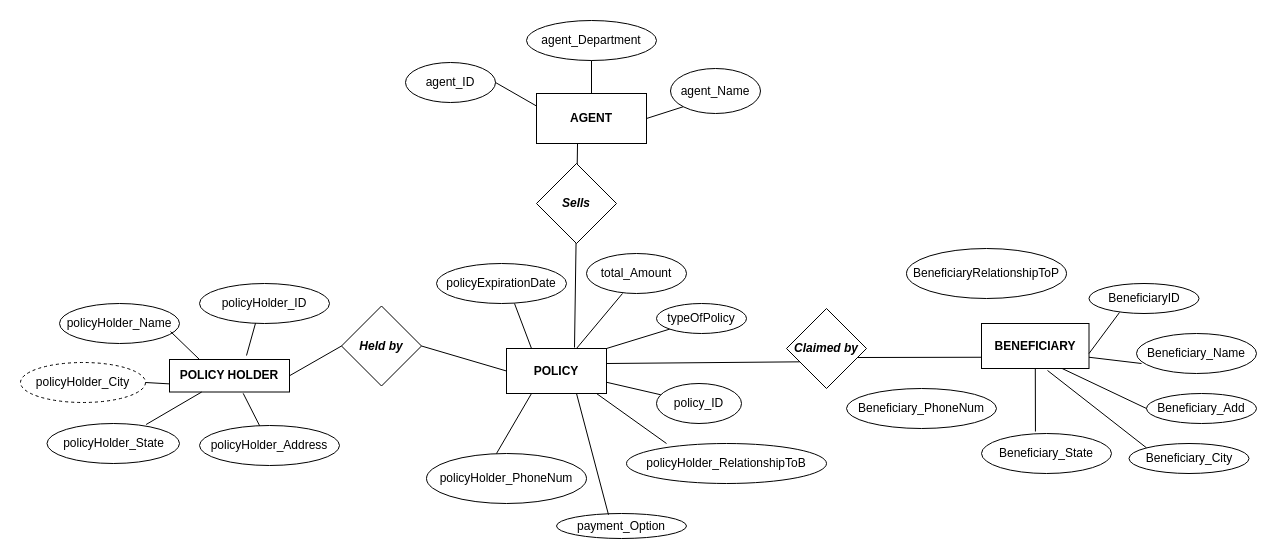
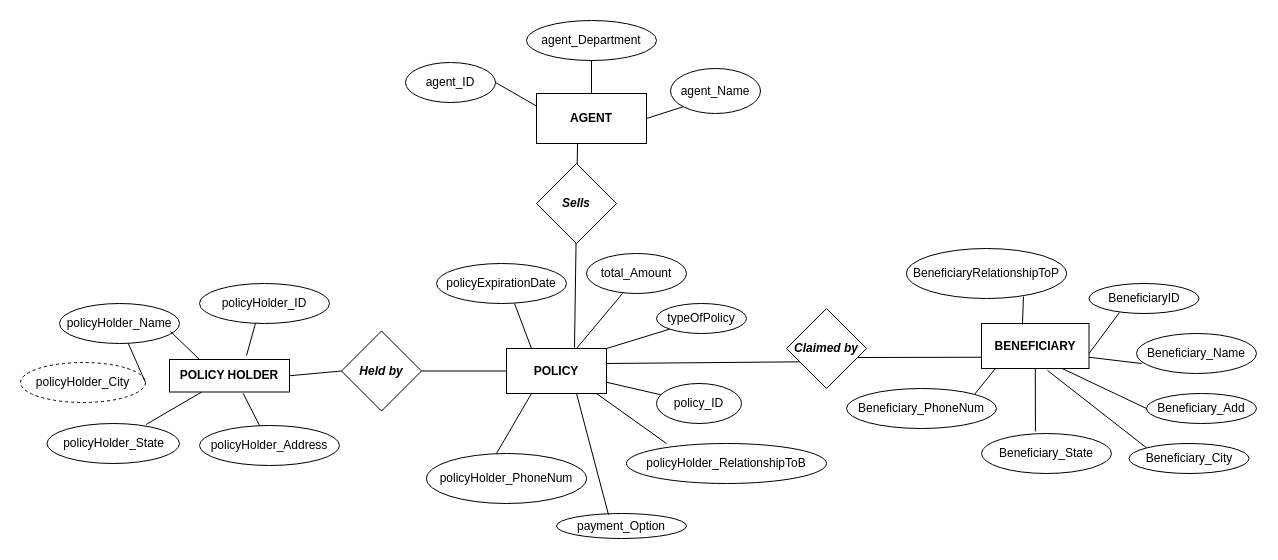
none -> (1023, 310)
(382, 346) -> (382, 371)
none -> (985, 382)
(158, 383) -> (137, 363)
